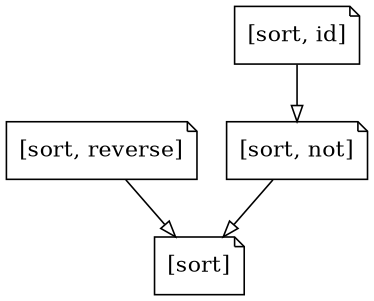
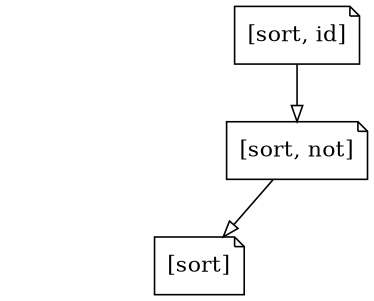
(102, 151) -> none
